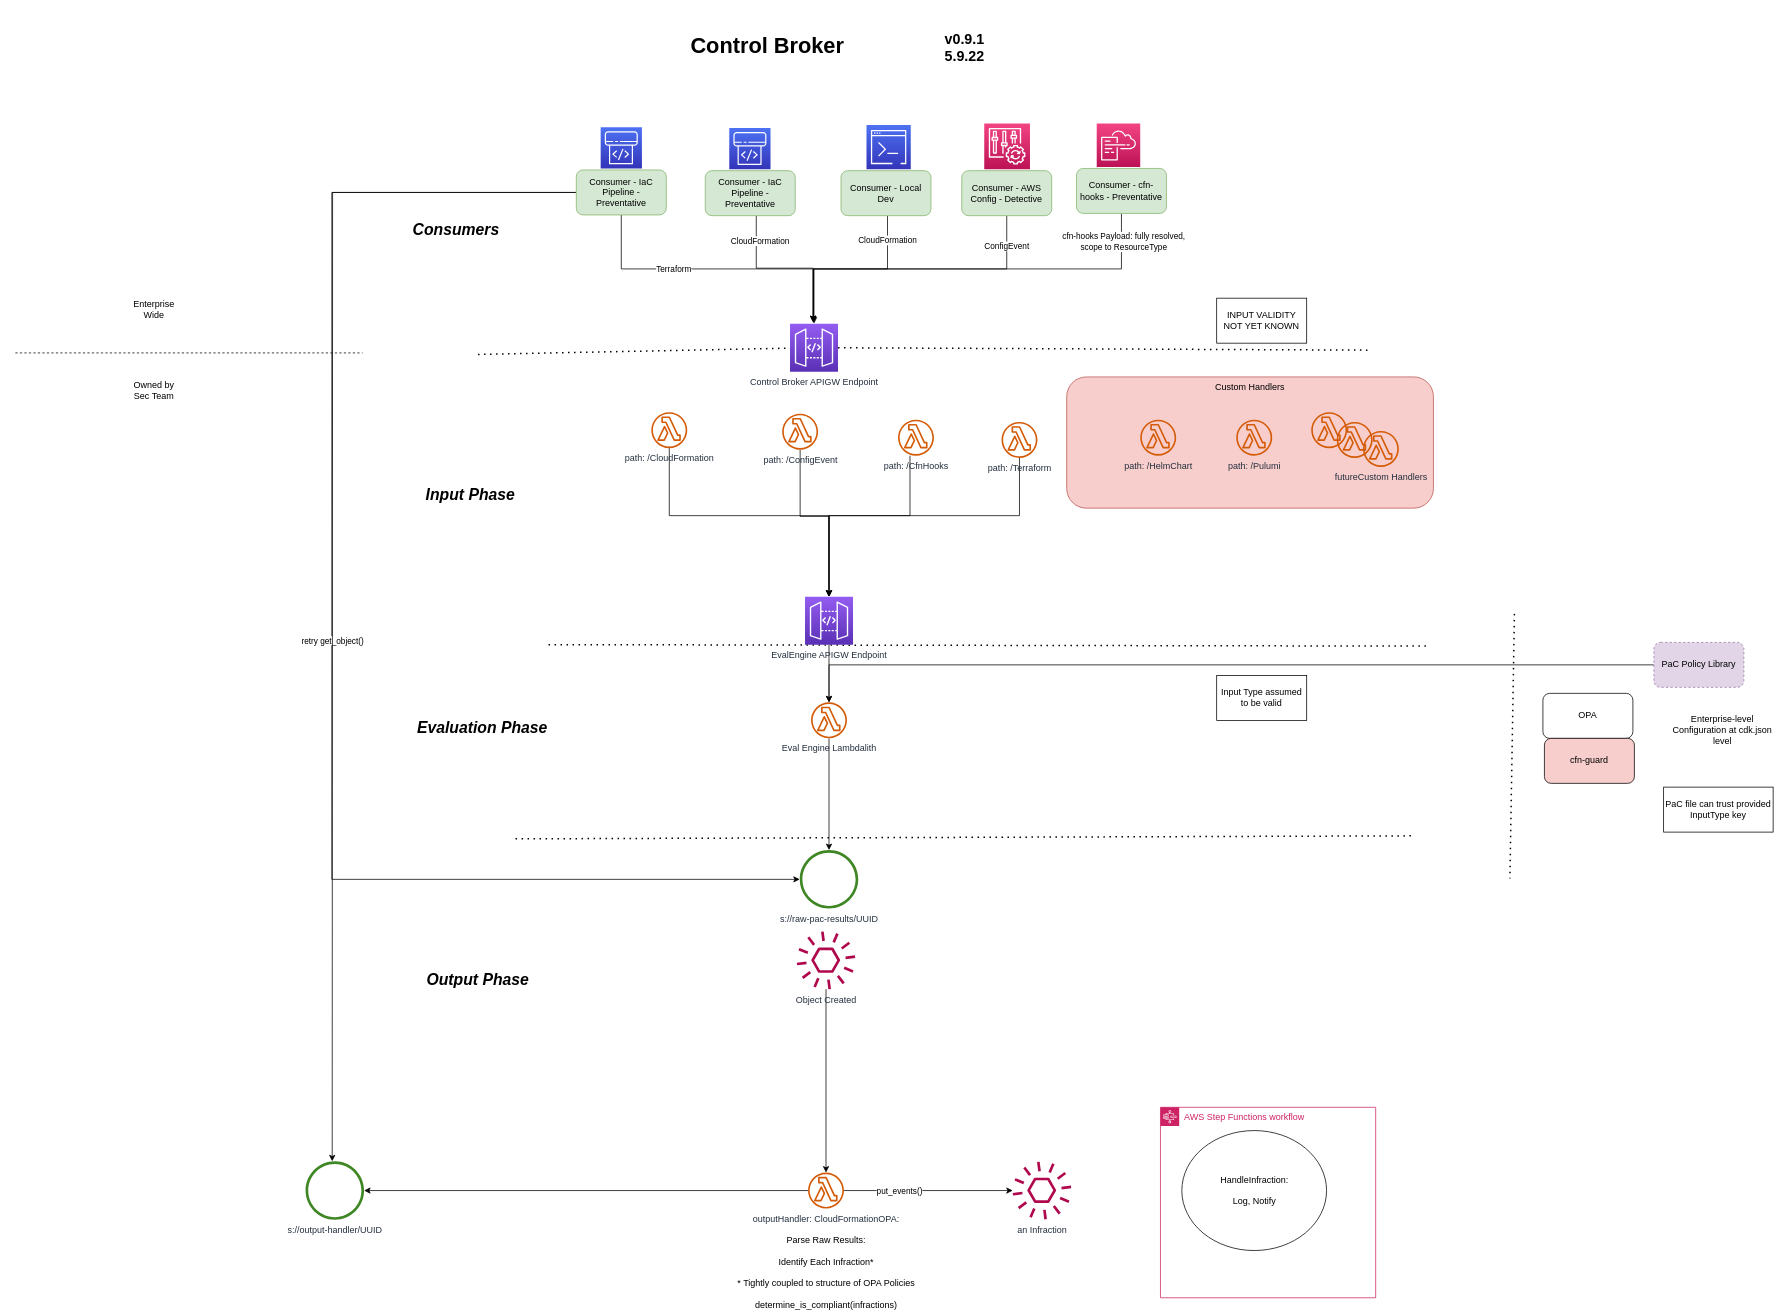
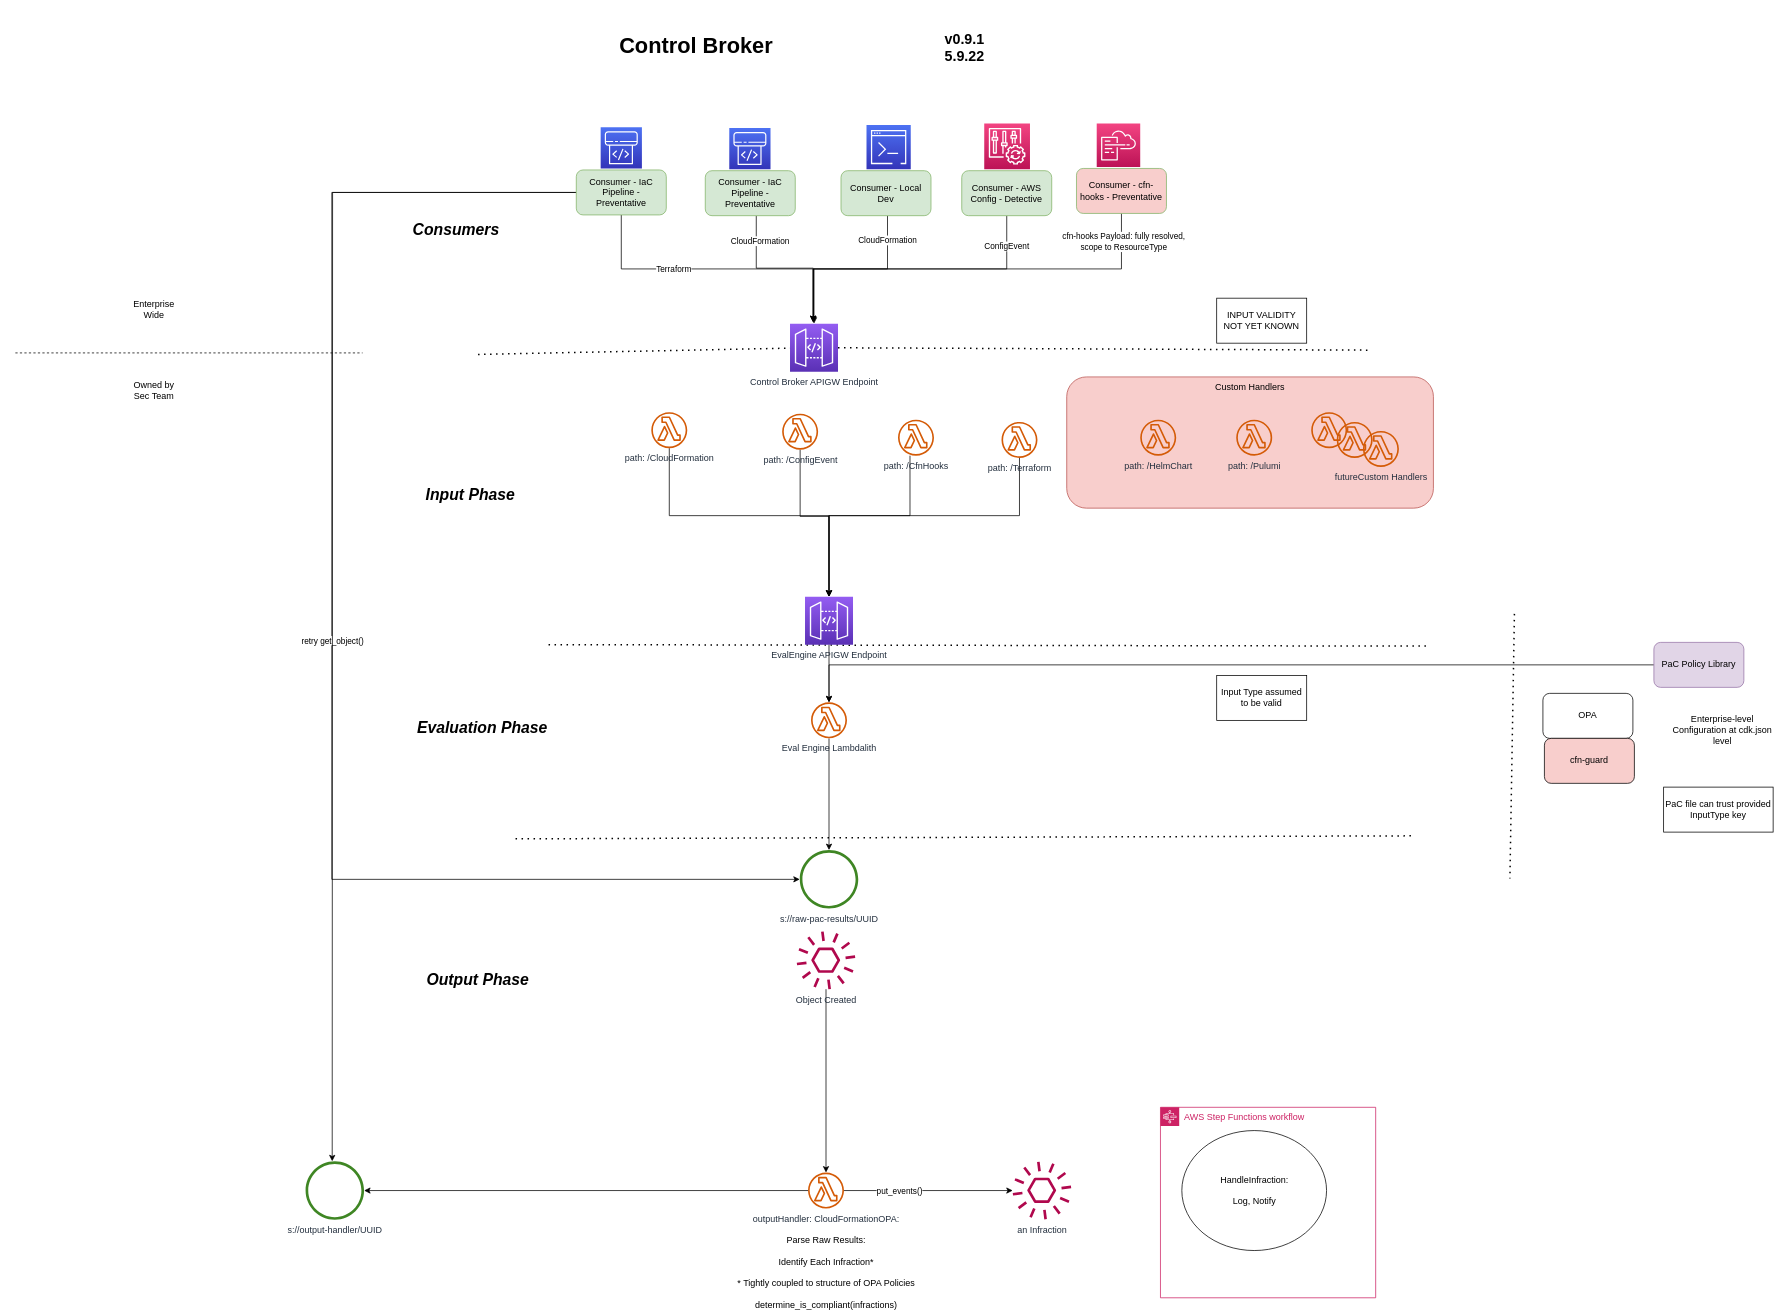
(768, 46) -> (696, 46)
(1122, 191) -> (1122, 191)
(1699, 665) -> (1699, 665)
